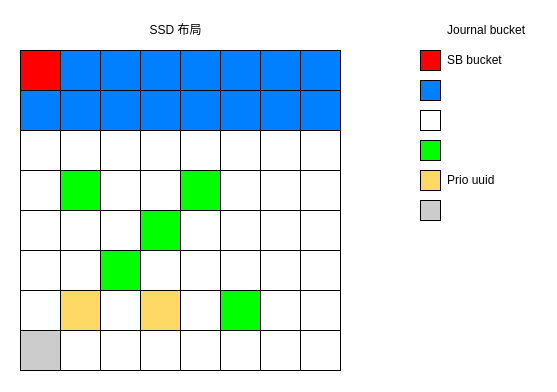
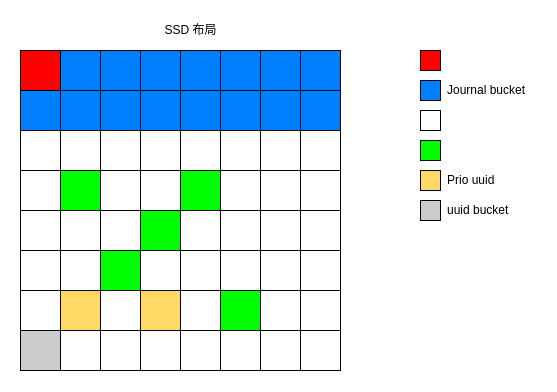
(176, 31) -> (191, 31)
(491, 31) -> (491, 91)
(481, 61) -> none
none -> (486, 211)
